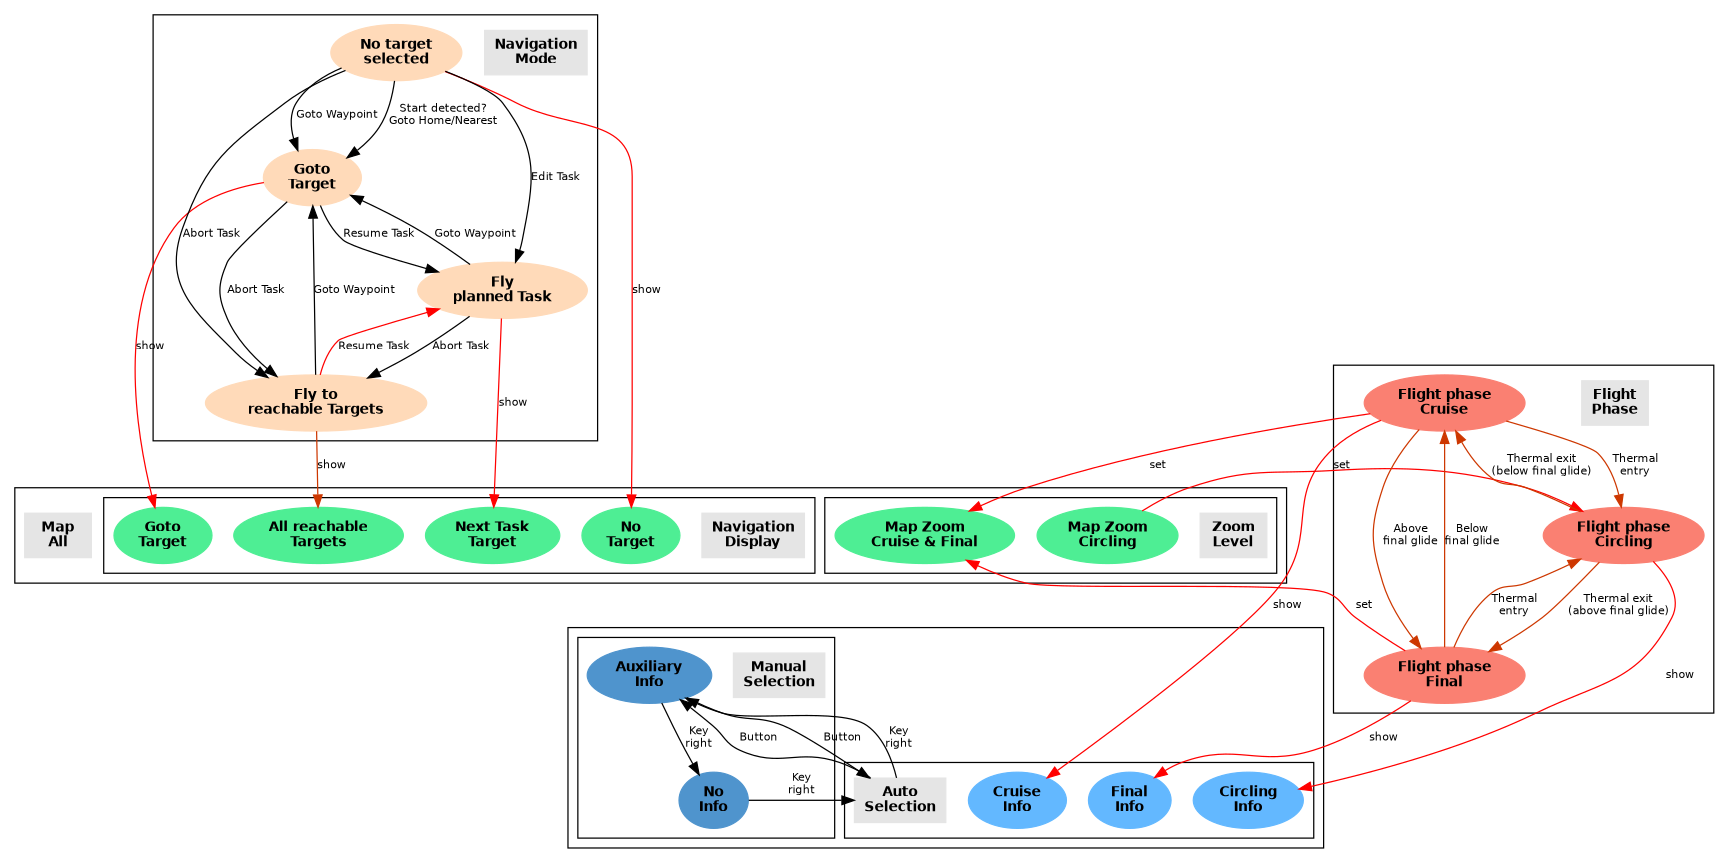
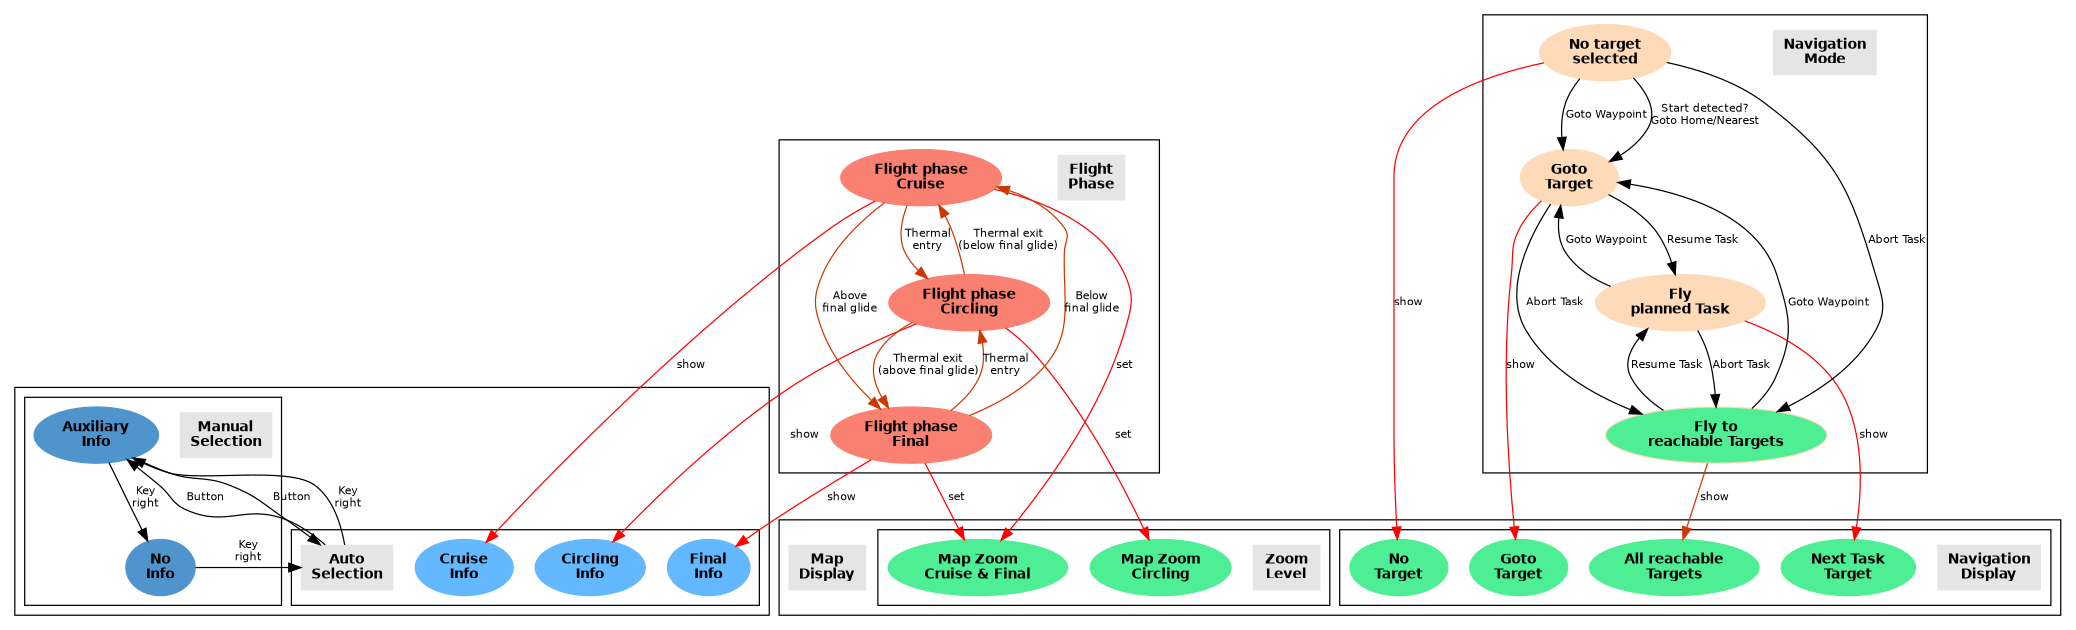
(525, 141) -> none
(364, 331) -> (1632, 379)
(316, 403) -> (1716, 435)
(1356, 469) -> (1078, 411)
(58, 535) -> (827, 568)
